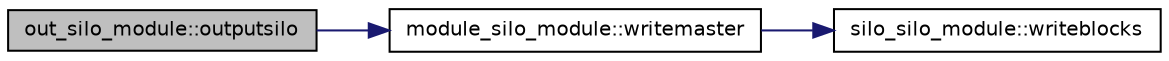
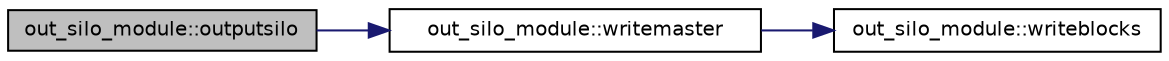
(575, 30) -> (575, 30)
(997, 30) -> (997, 30)
